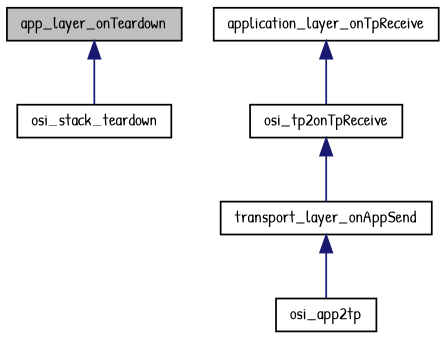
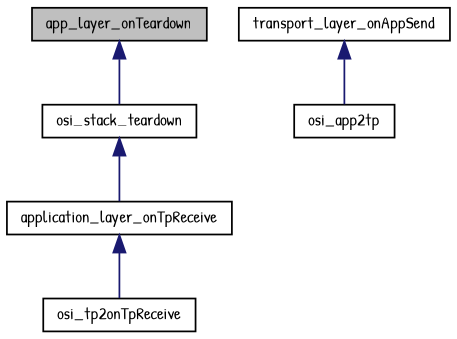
none -> (119, 179)
(326, 179) -> none
